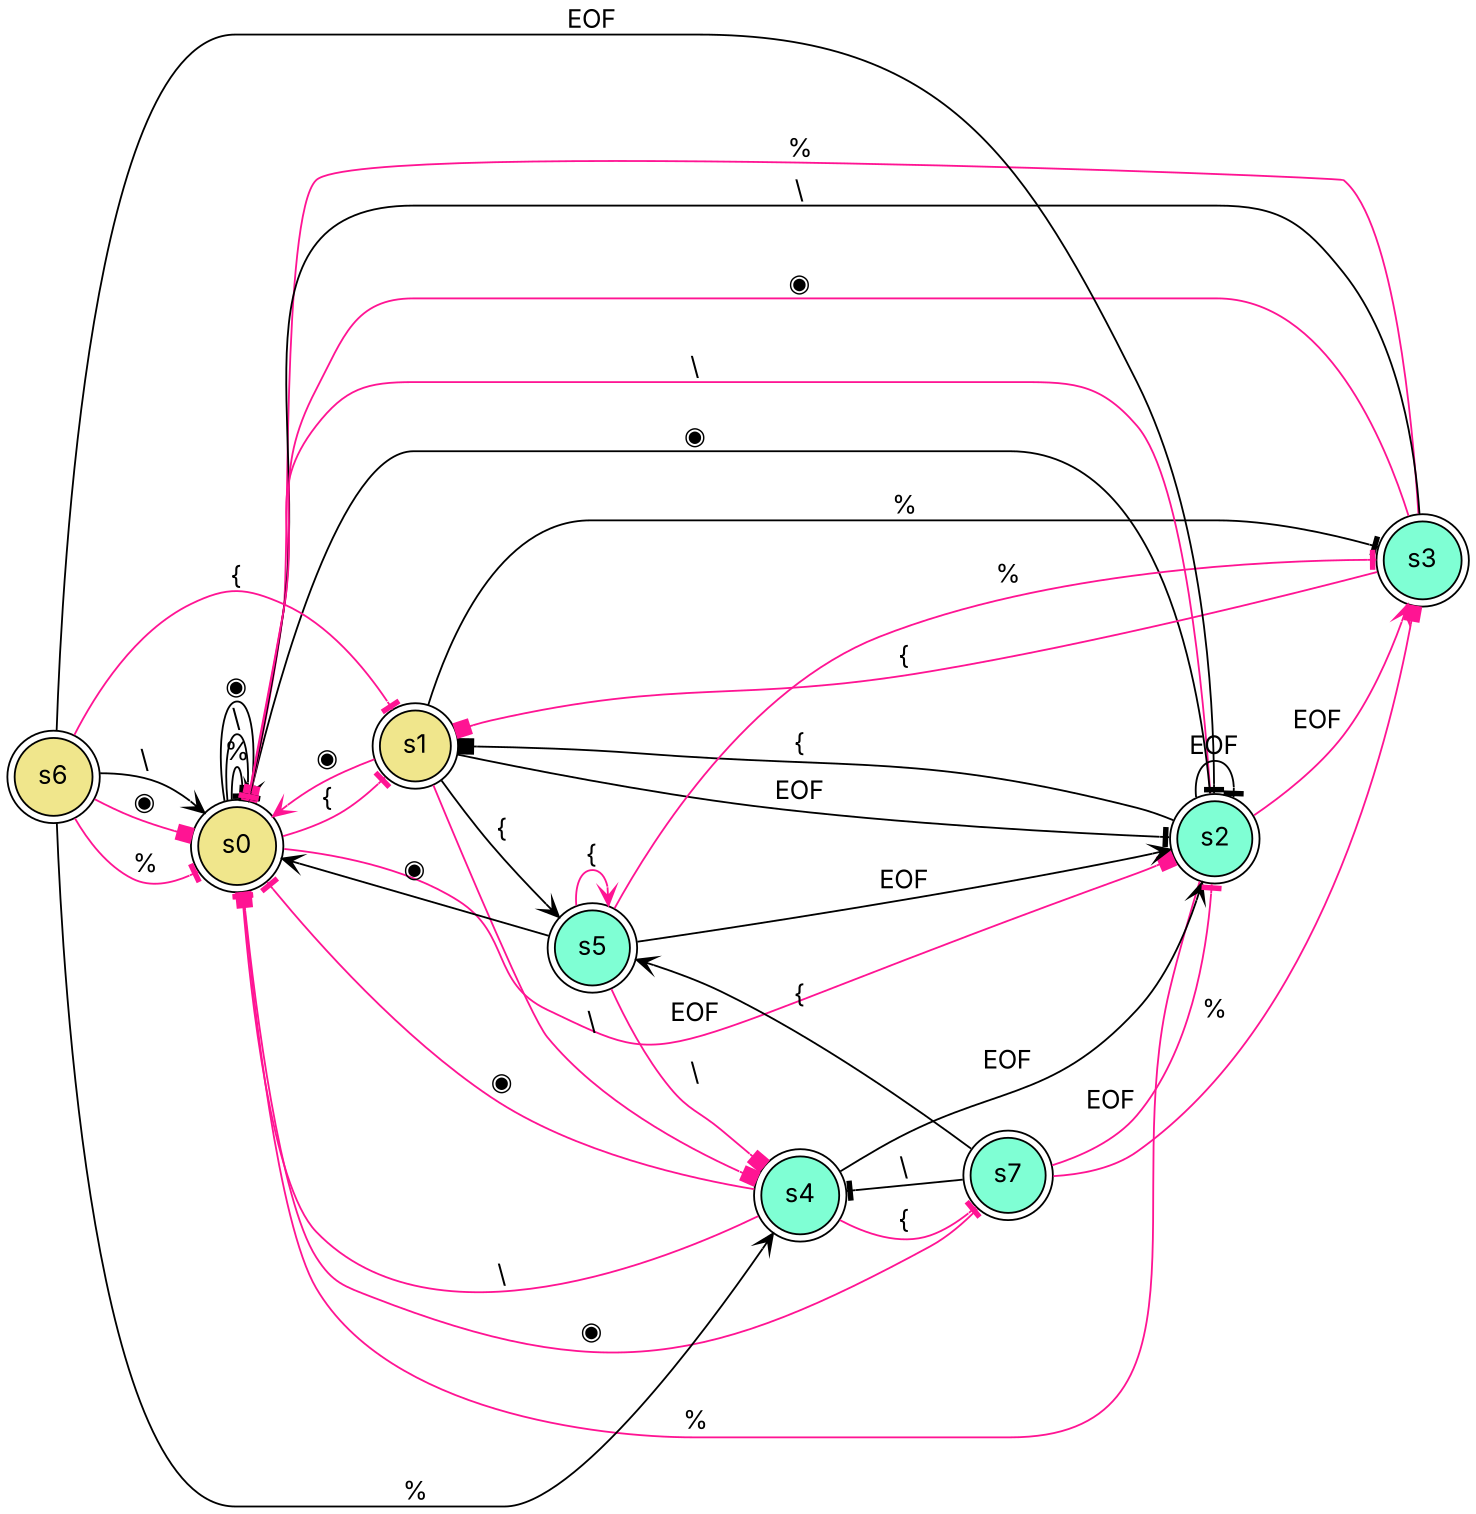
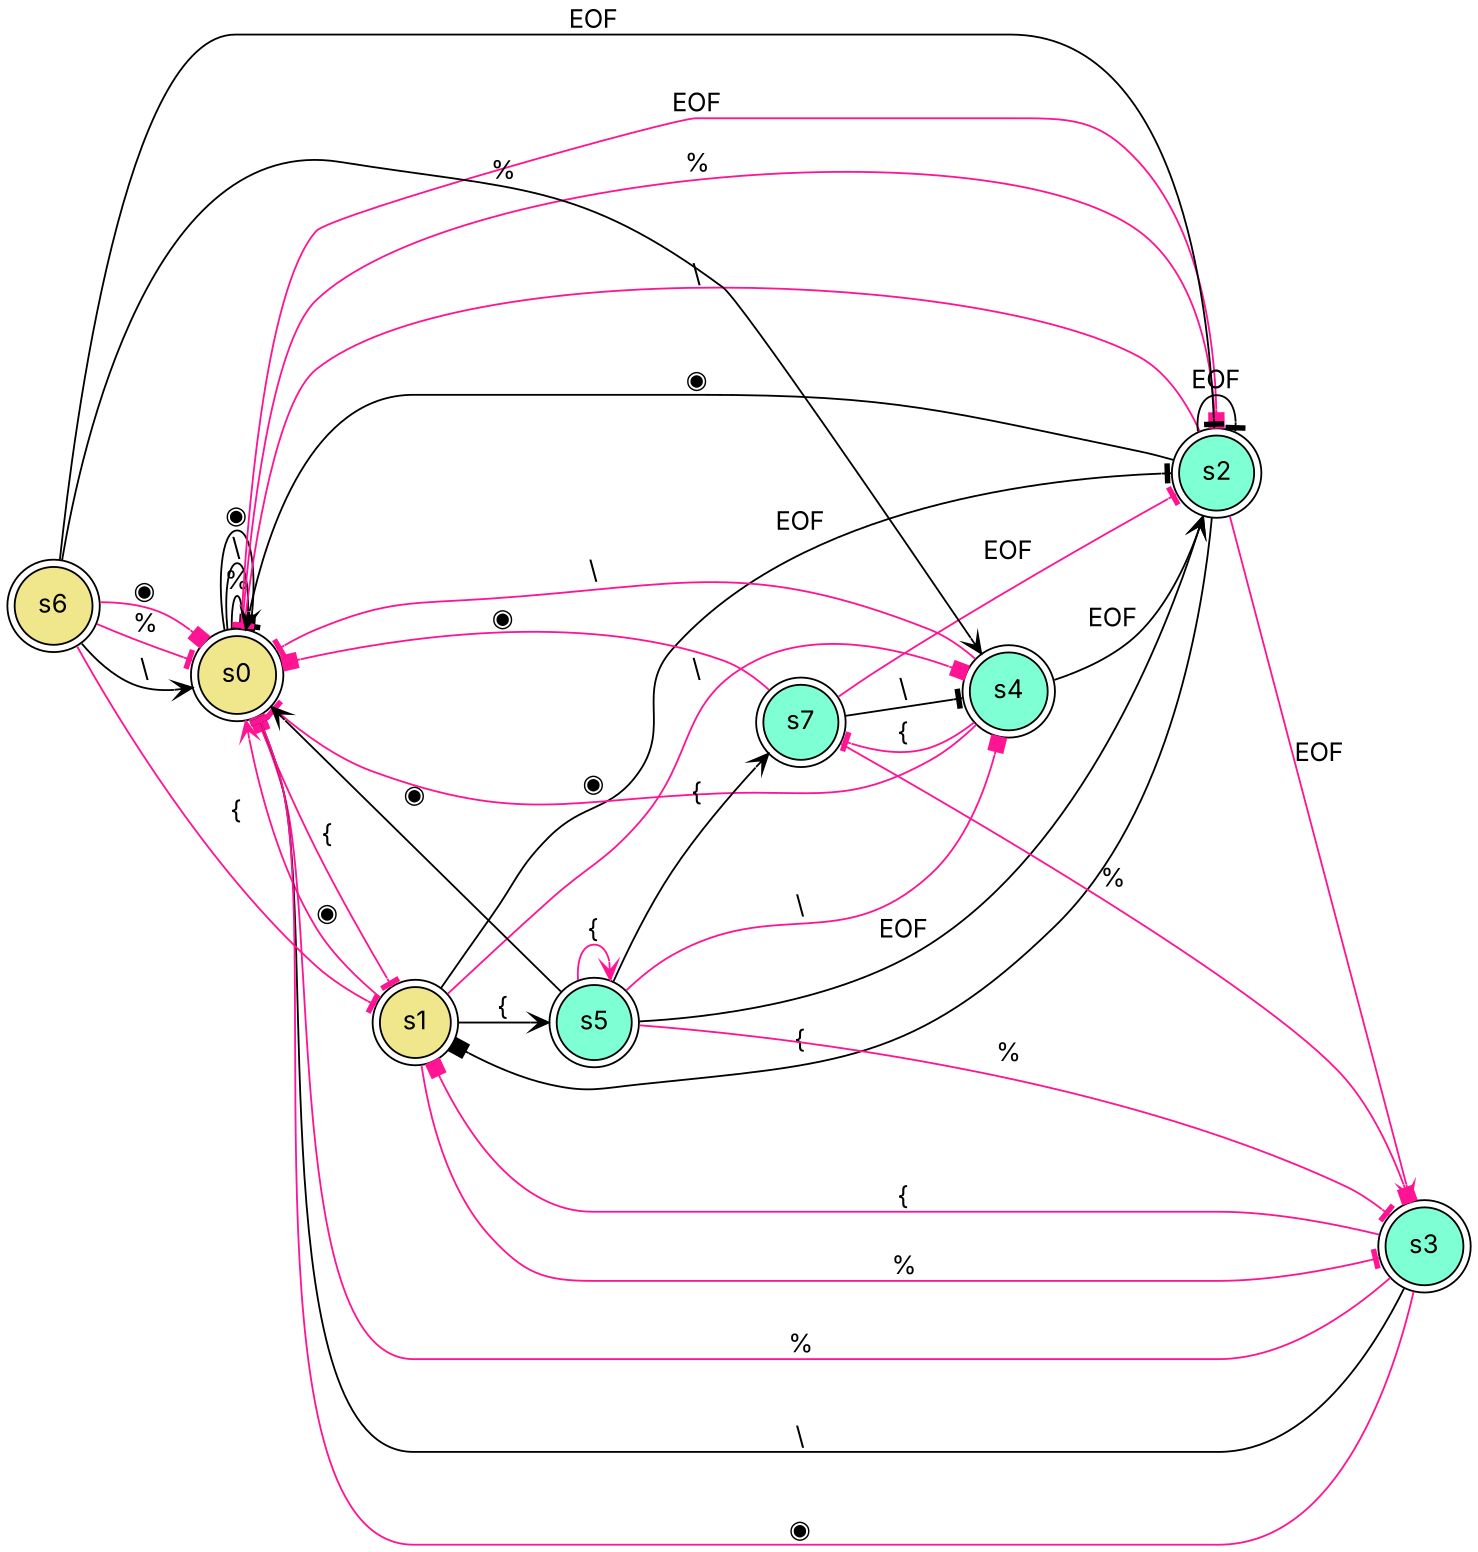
(850, 520) -> (831, 1281)
(819, 1046) -> (675, 868)
